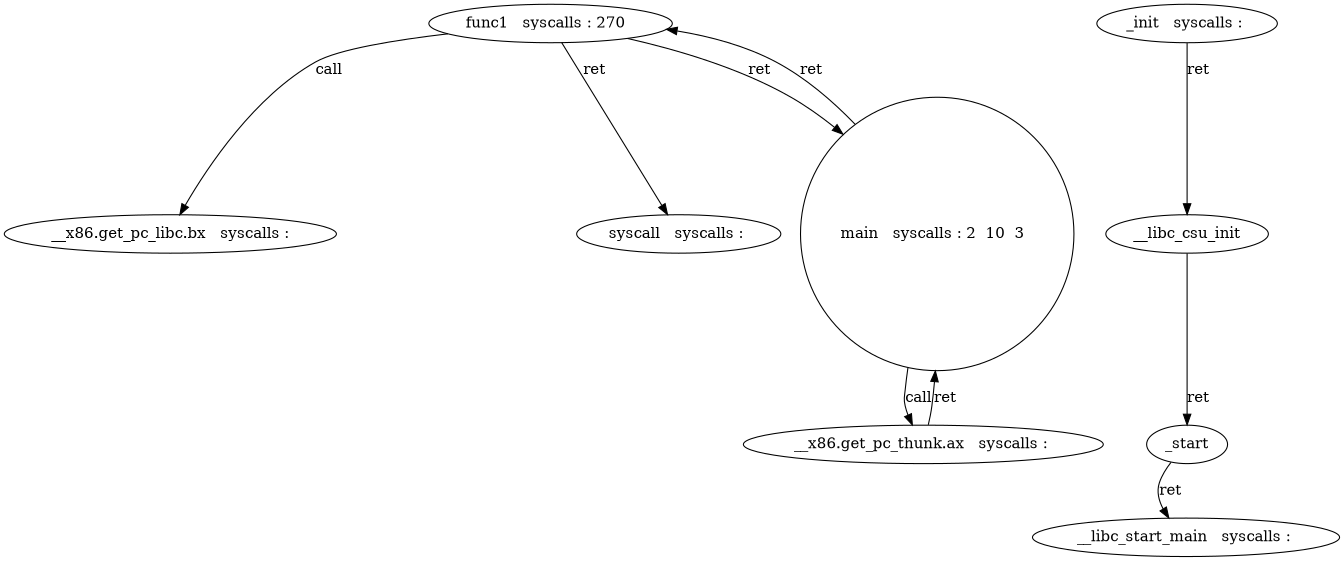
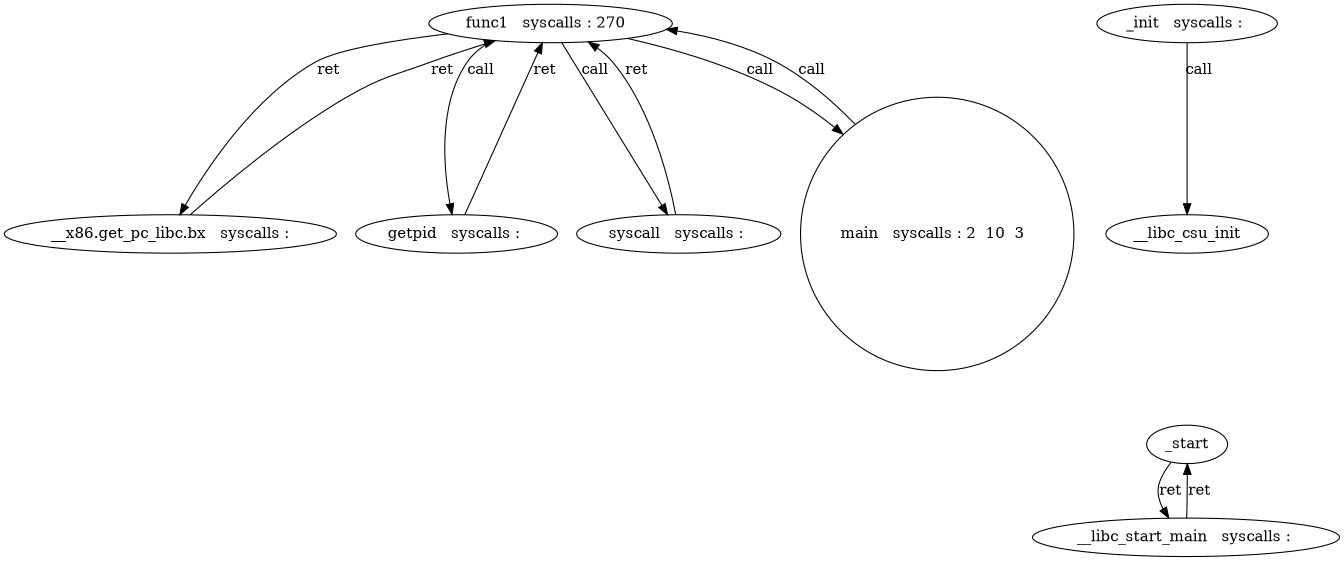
(329, 70) -> (329, 70)
(595, 70) -> (595, 70)
(760, 70) -> (760, 70)
(812, 70) -> (812, 70)
(1199, 70) -> (1199, 70)
none -> (326, 110)
none -> (649, 125)
none -> (457, 234)
(1187, 334) -> (1187, 496)
(923, 444) -> none
